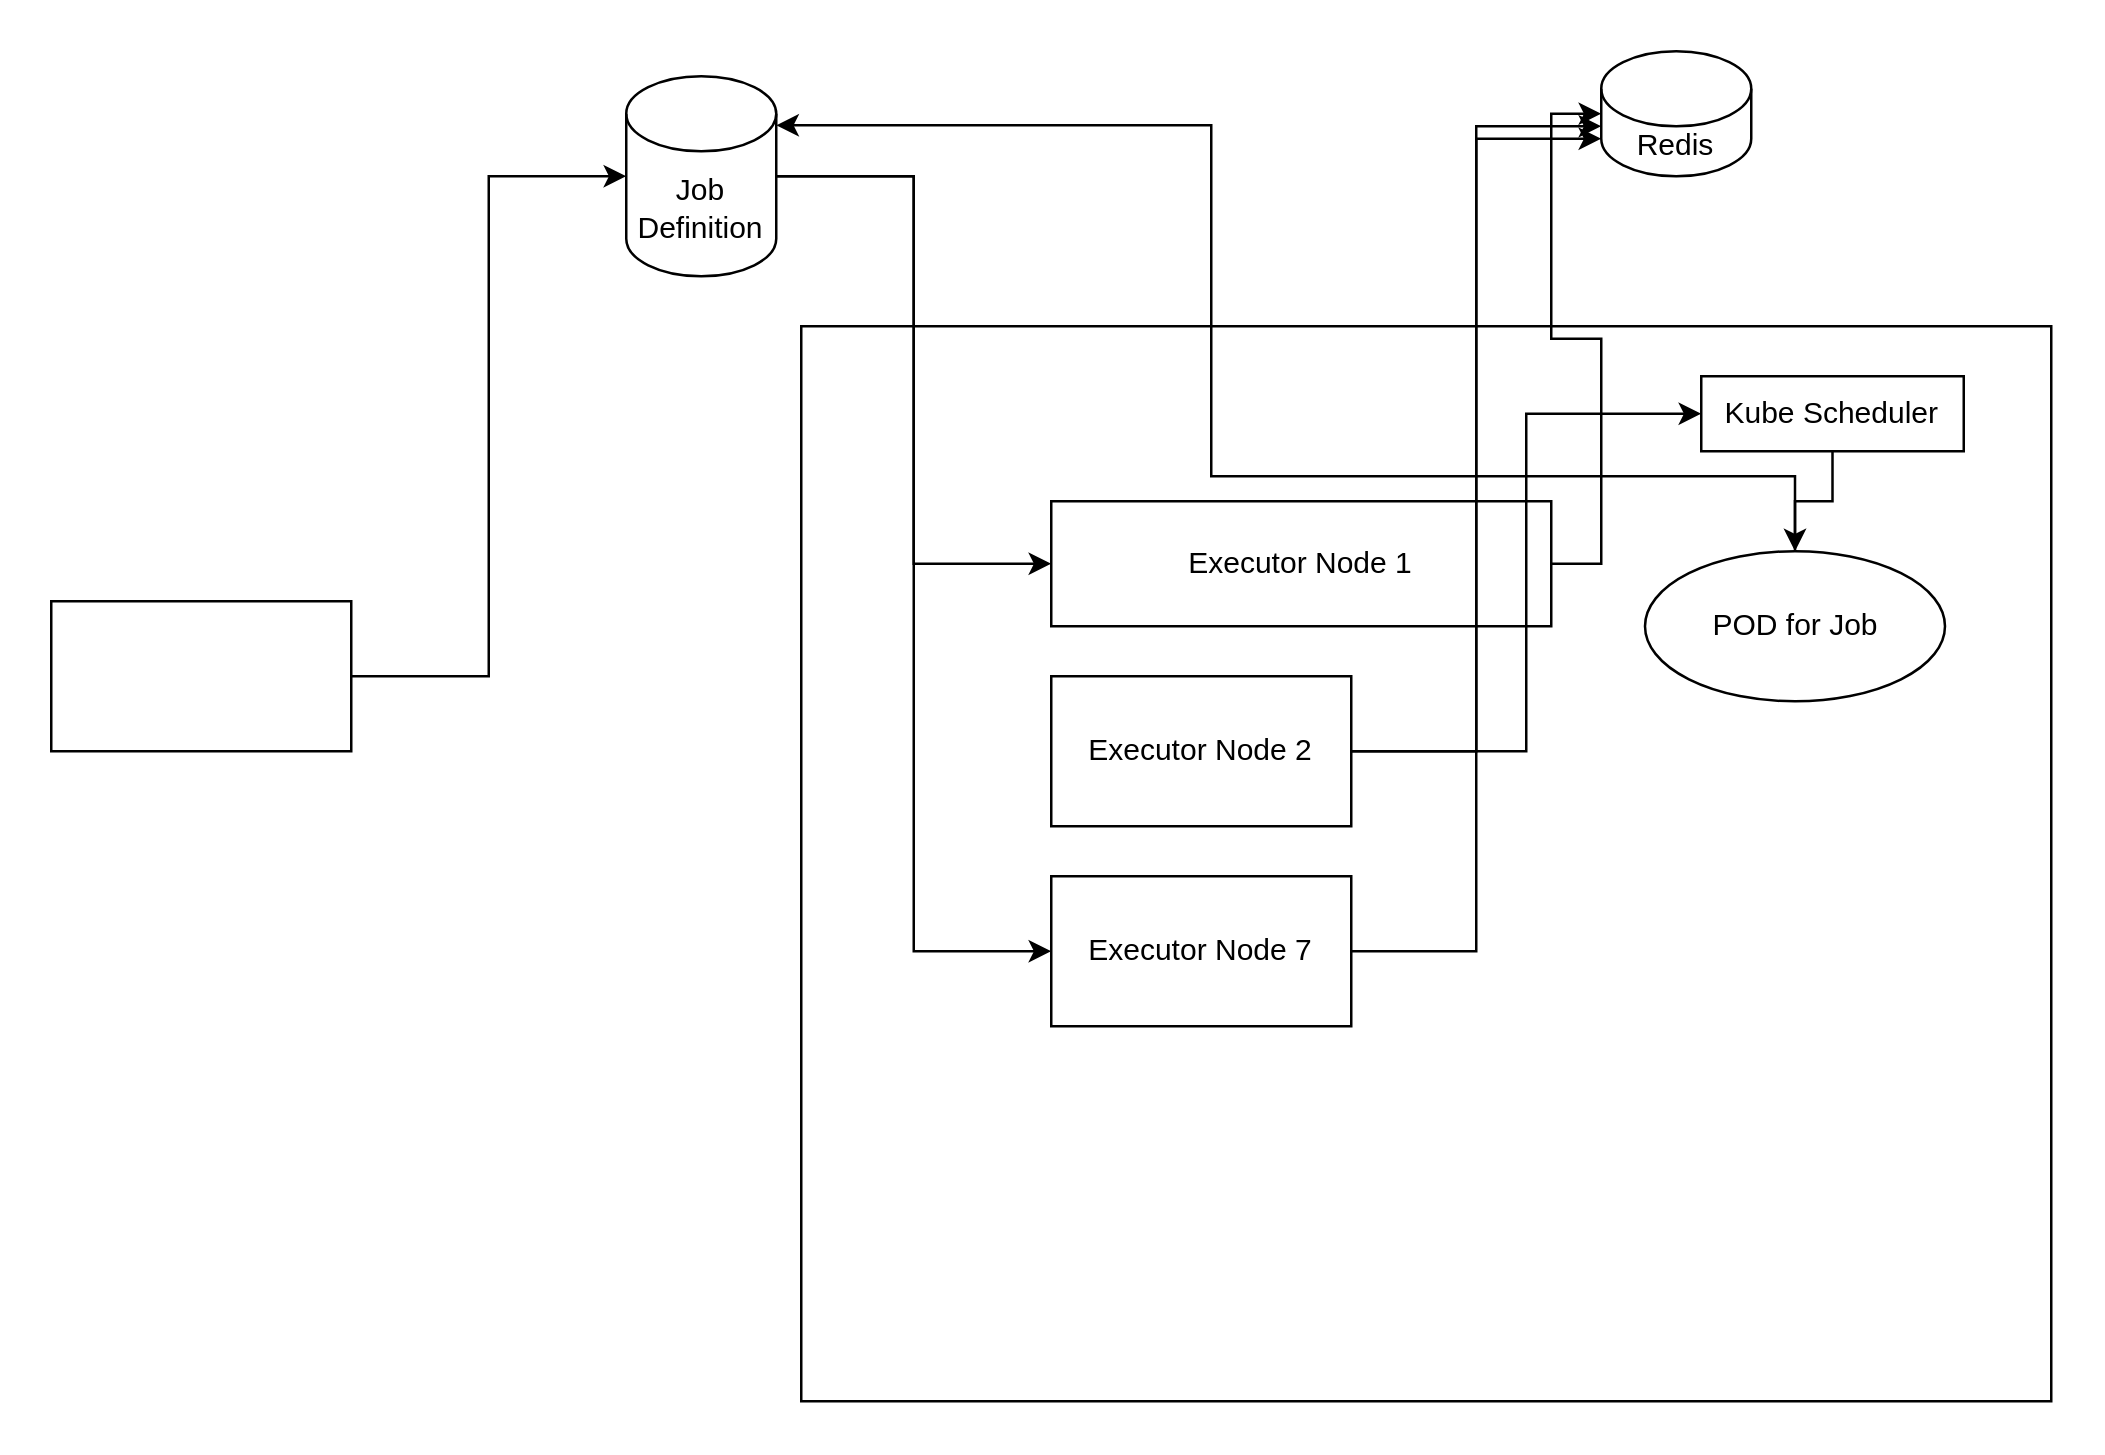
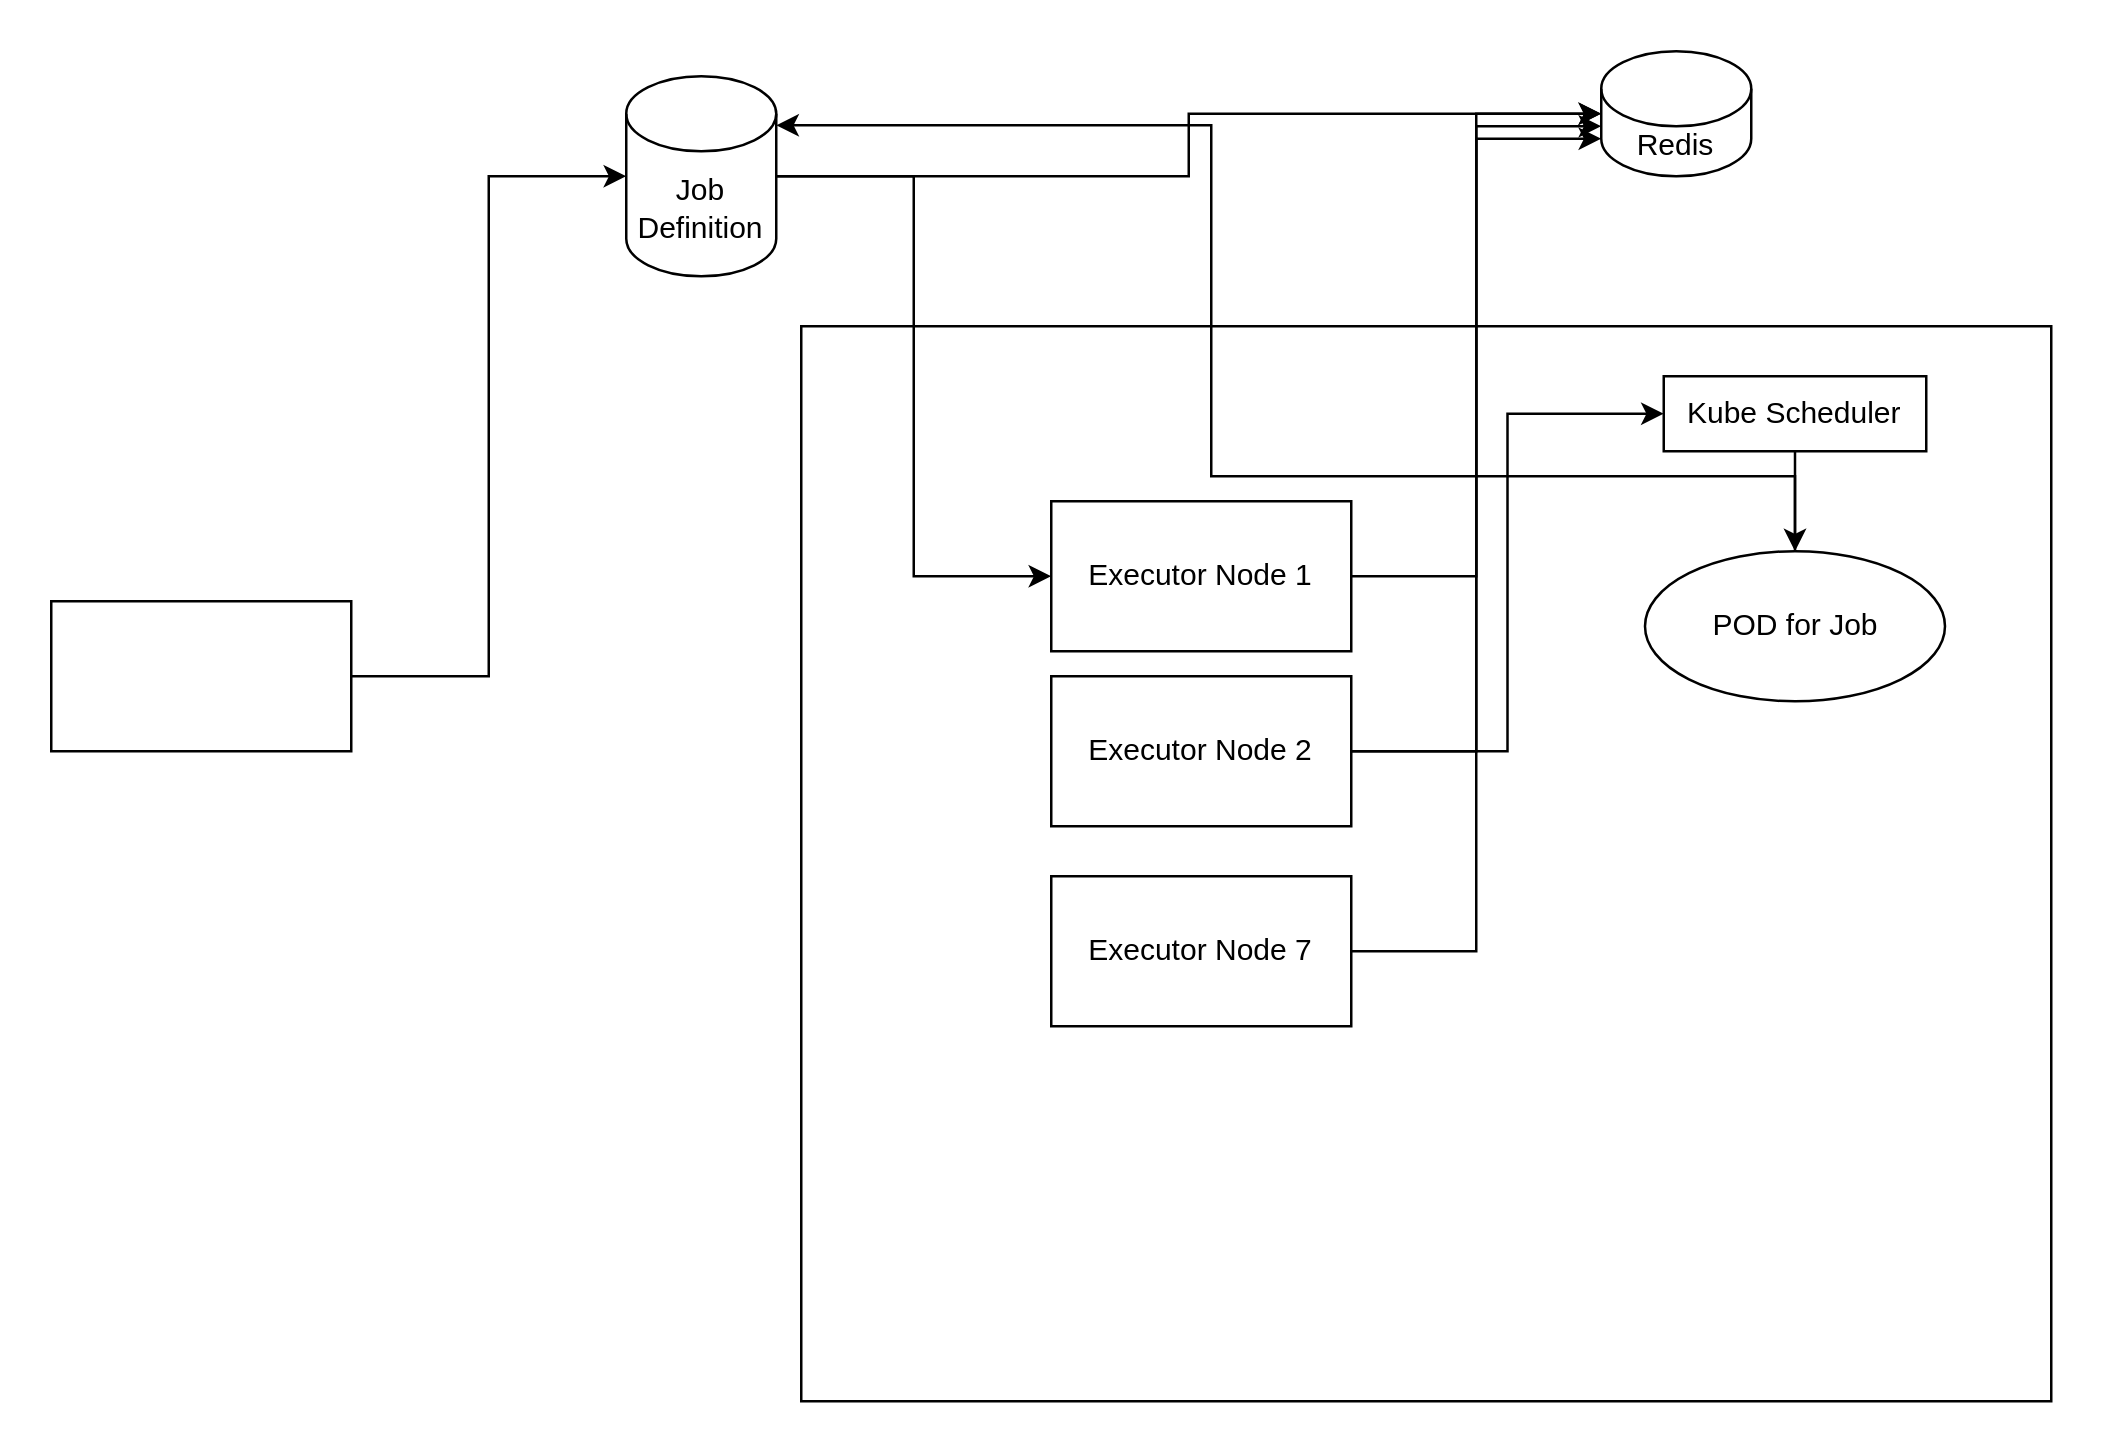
(1833, 414) -> (1795, 414)
(1301, 564) -> (1201, 576)
(914, 826) -> (1077, 176)
